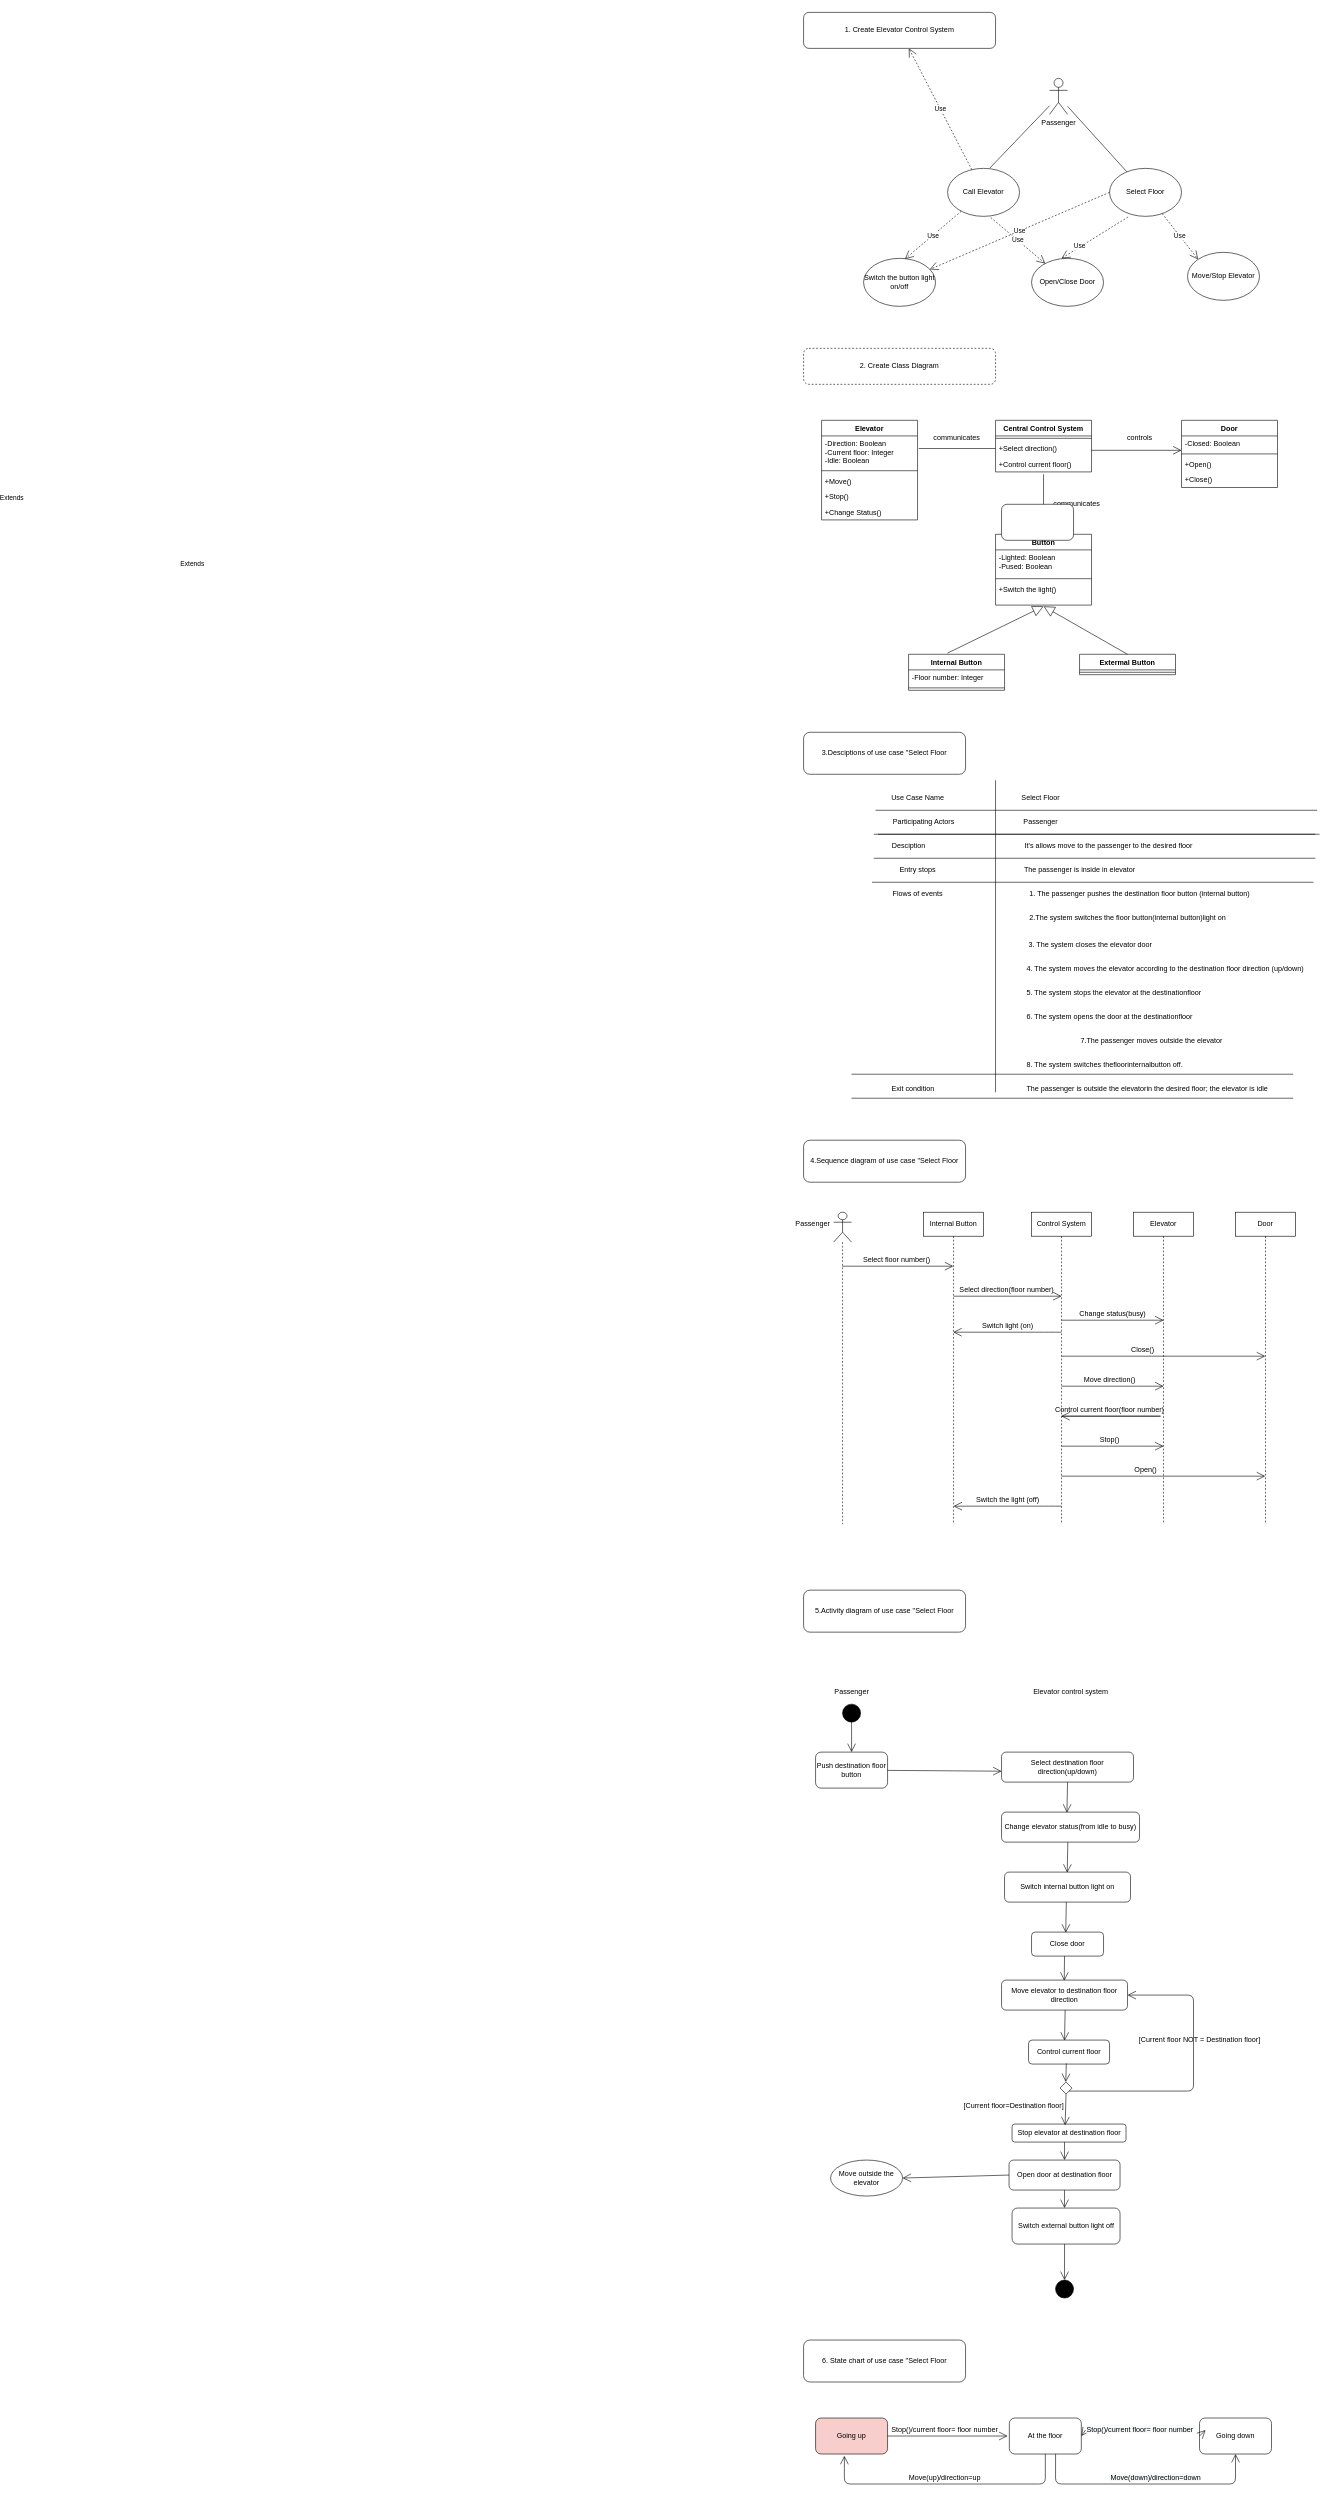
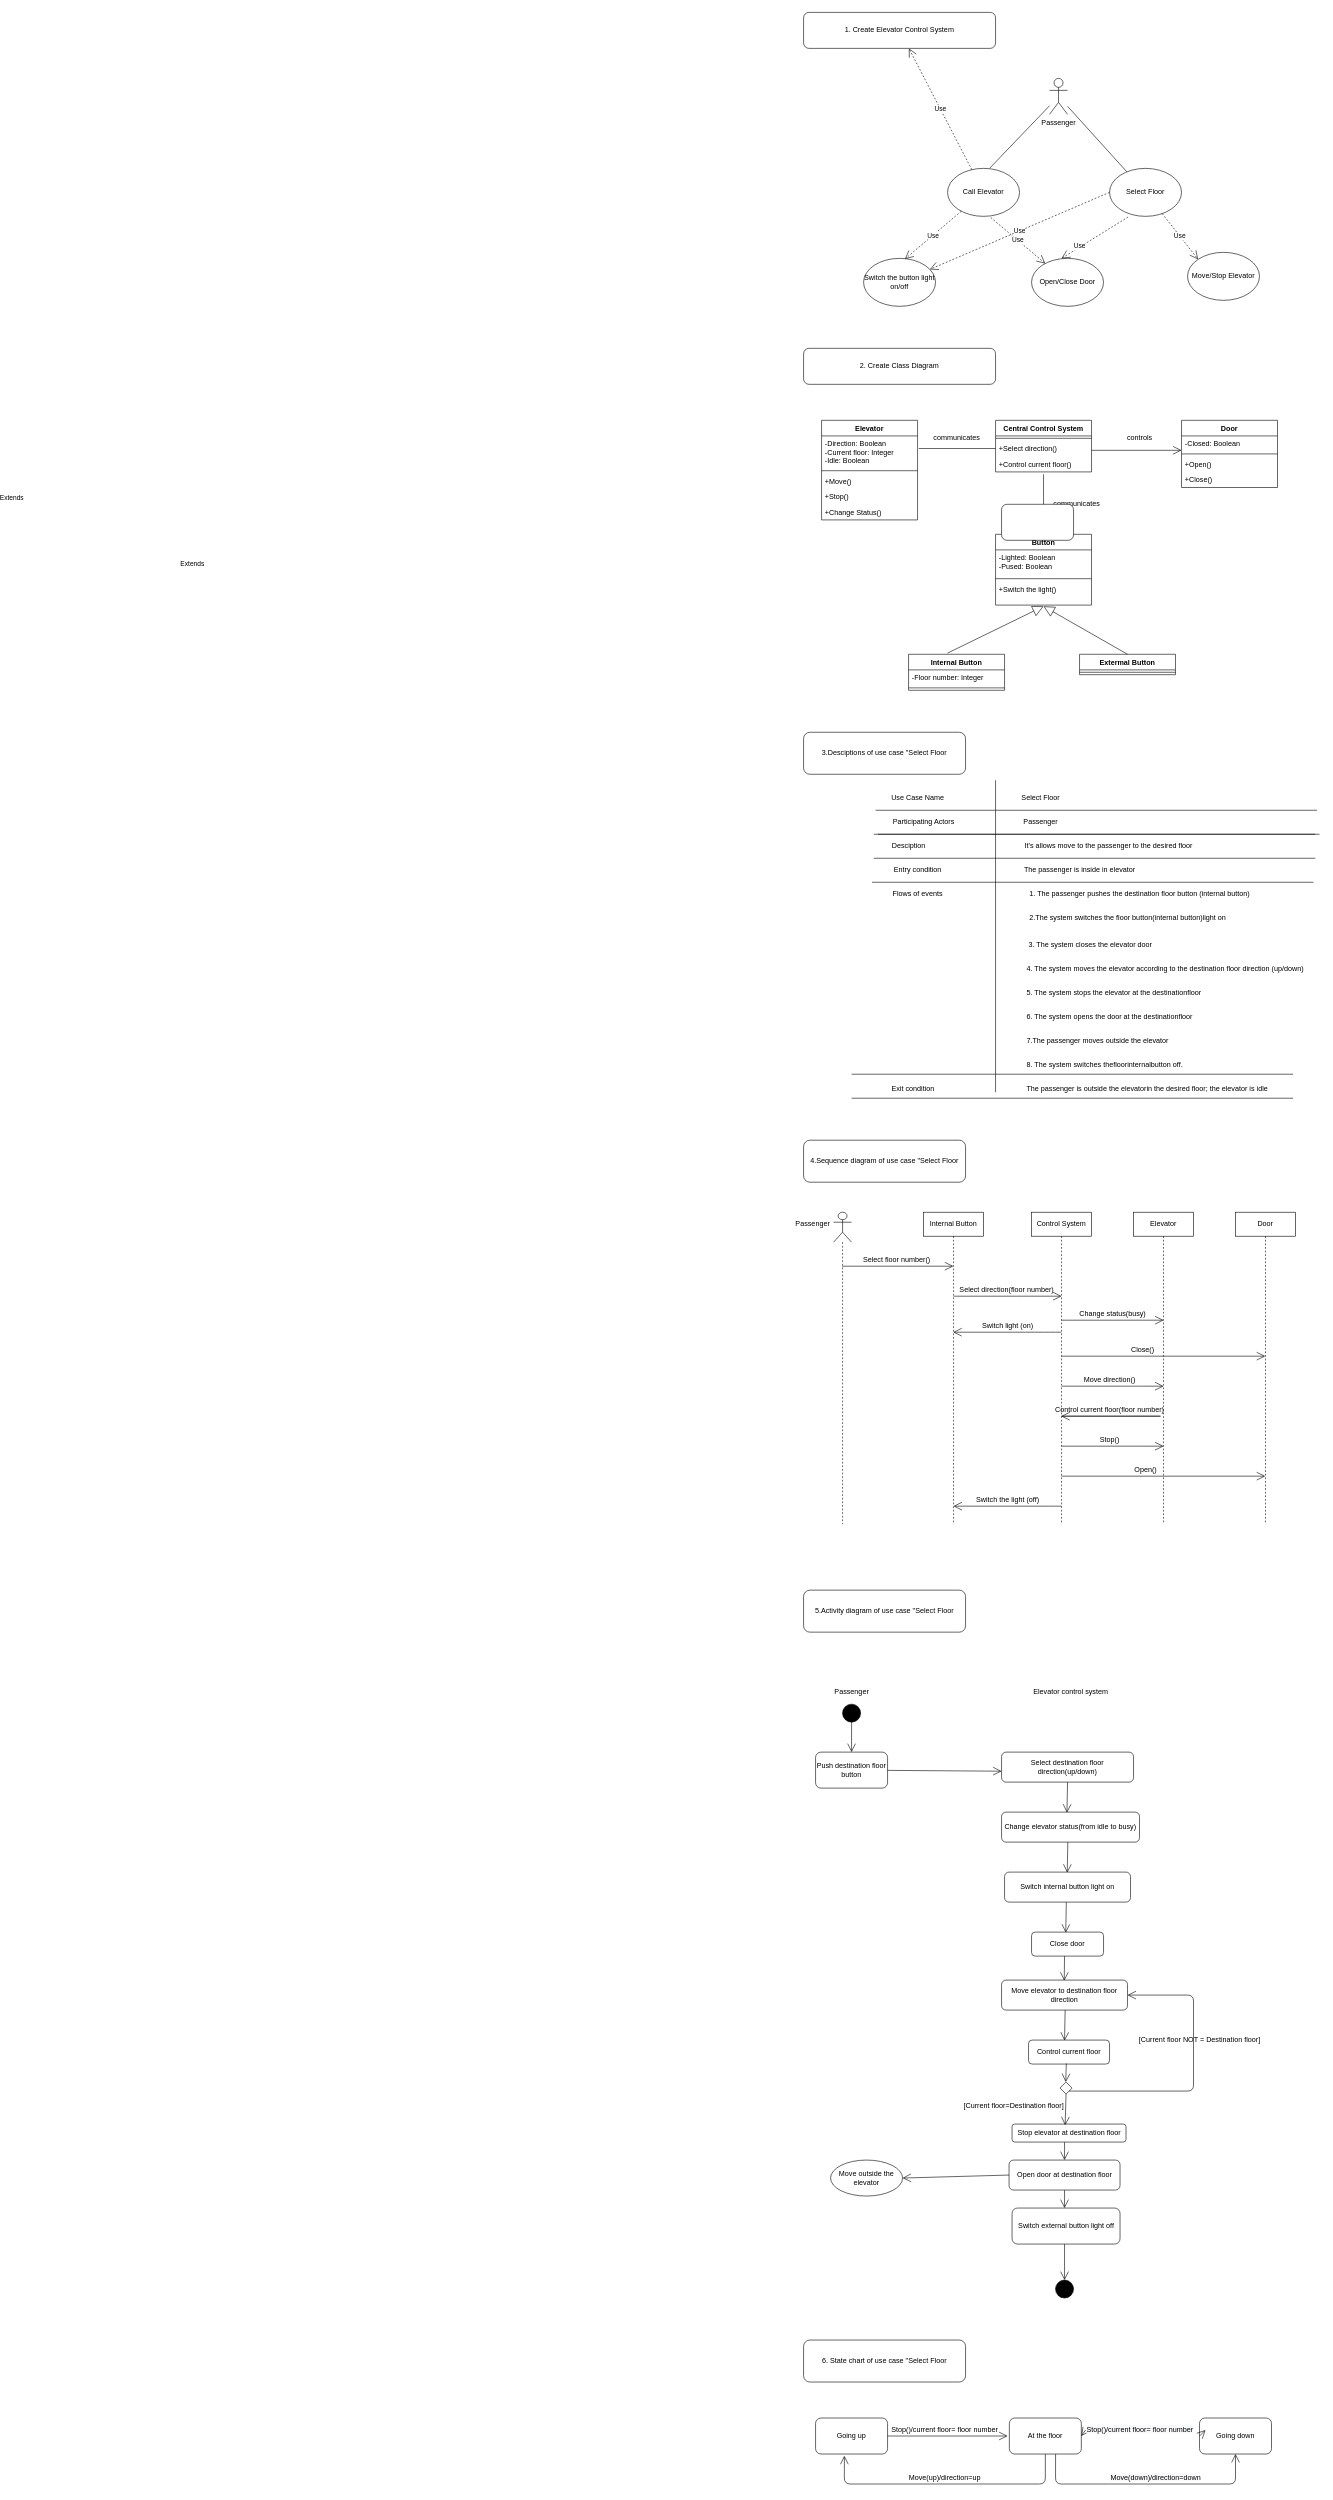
(900, 366) -> (900, 366)
(918, 870) -> (918, 870)
(1158, 1041) -> (1104, 1041)
(852, 2436) -> (852, 2436)
